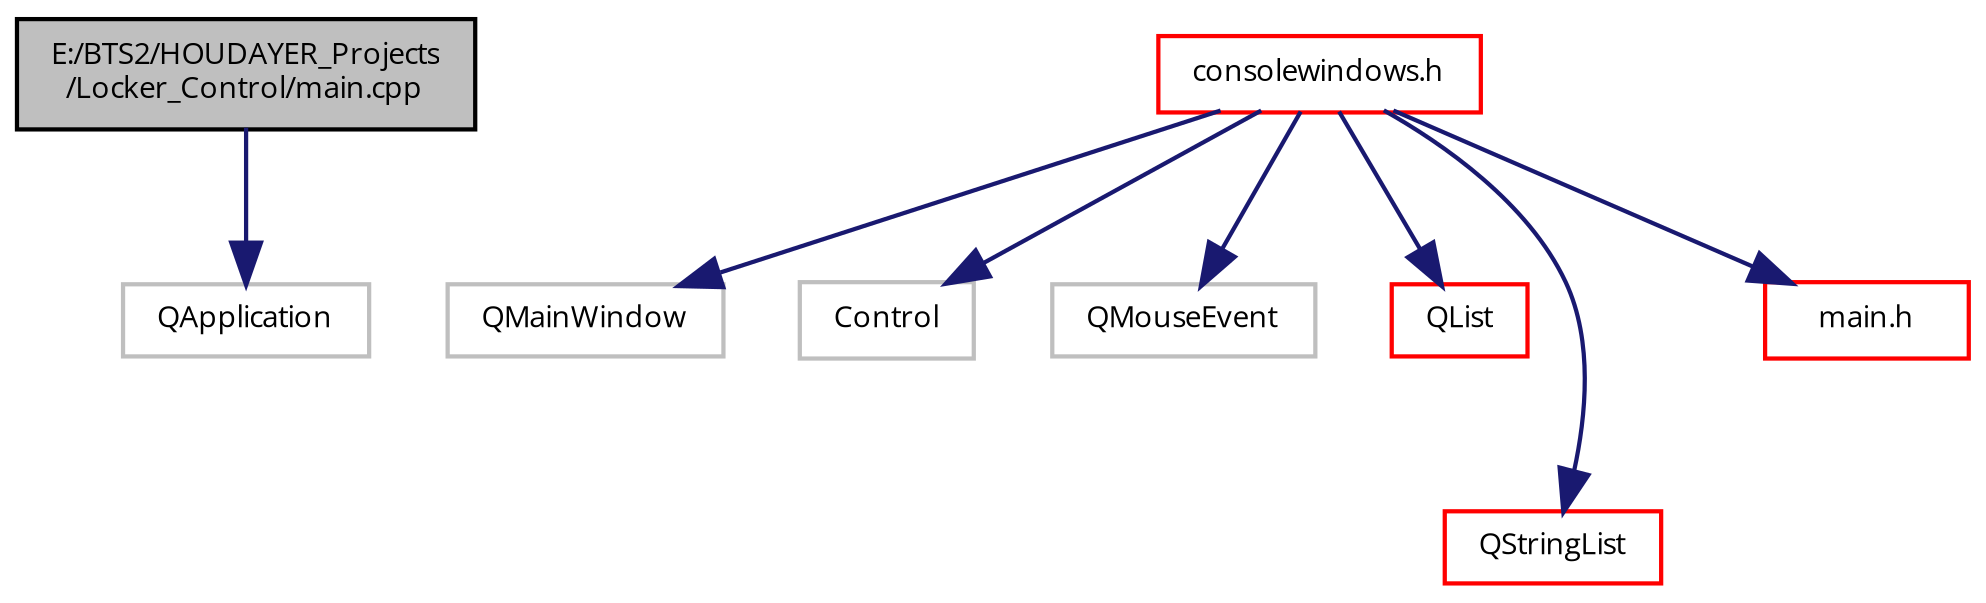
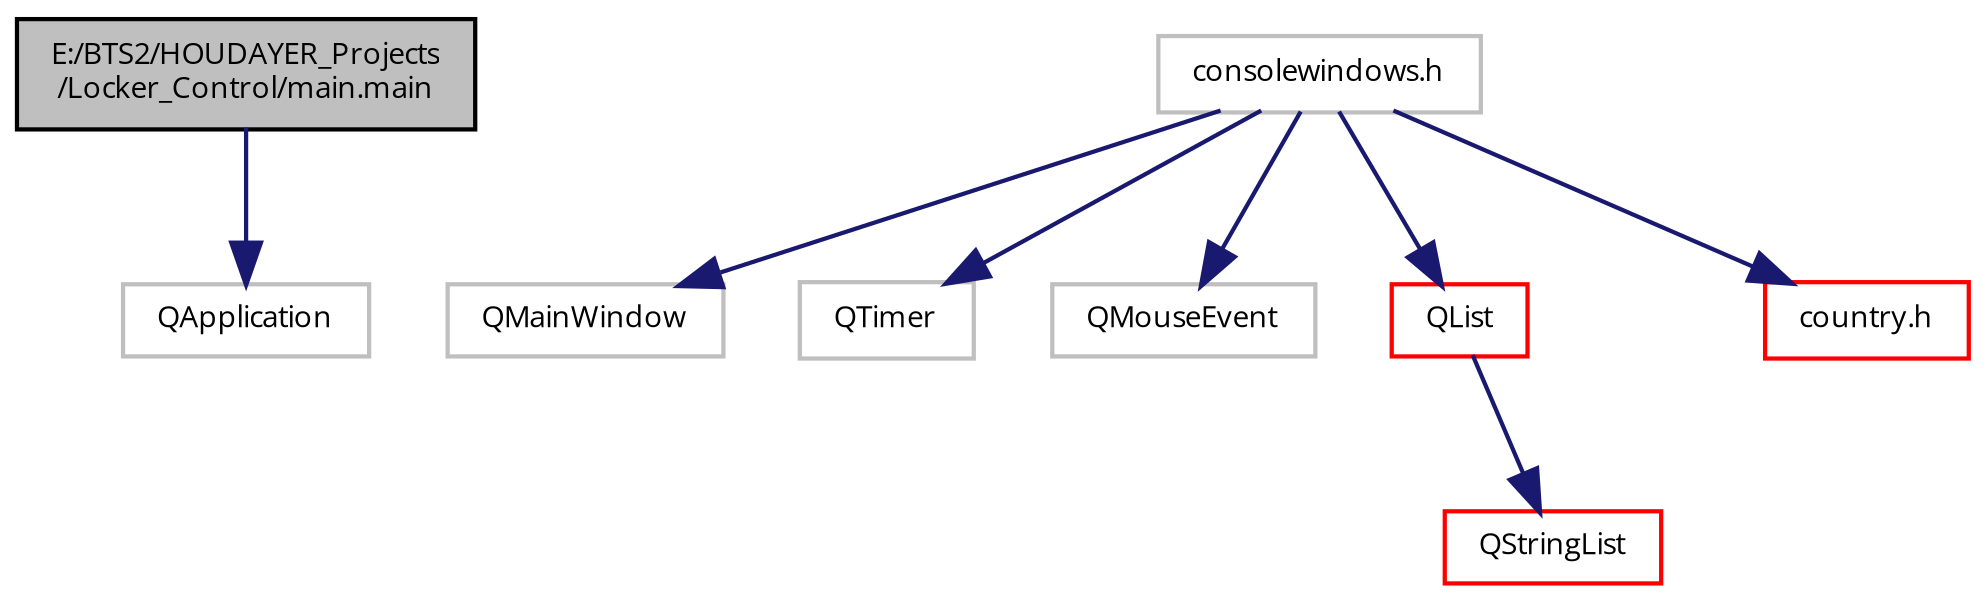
(246, 74) -> (246, 74)
(1320, 74) -> (1320, 74)
(1551, 255) -> (1498, 414)
(887, 320) -> (887, 320)
(1867, 320) -> (1867, 320)
